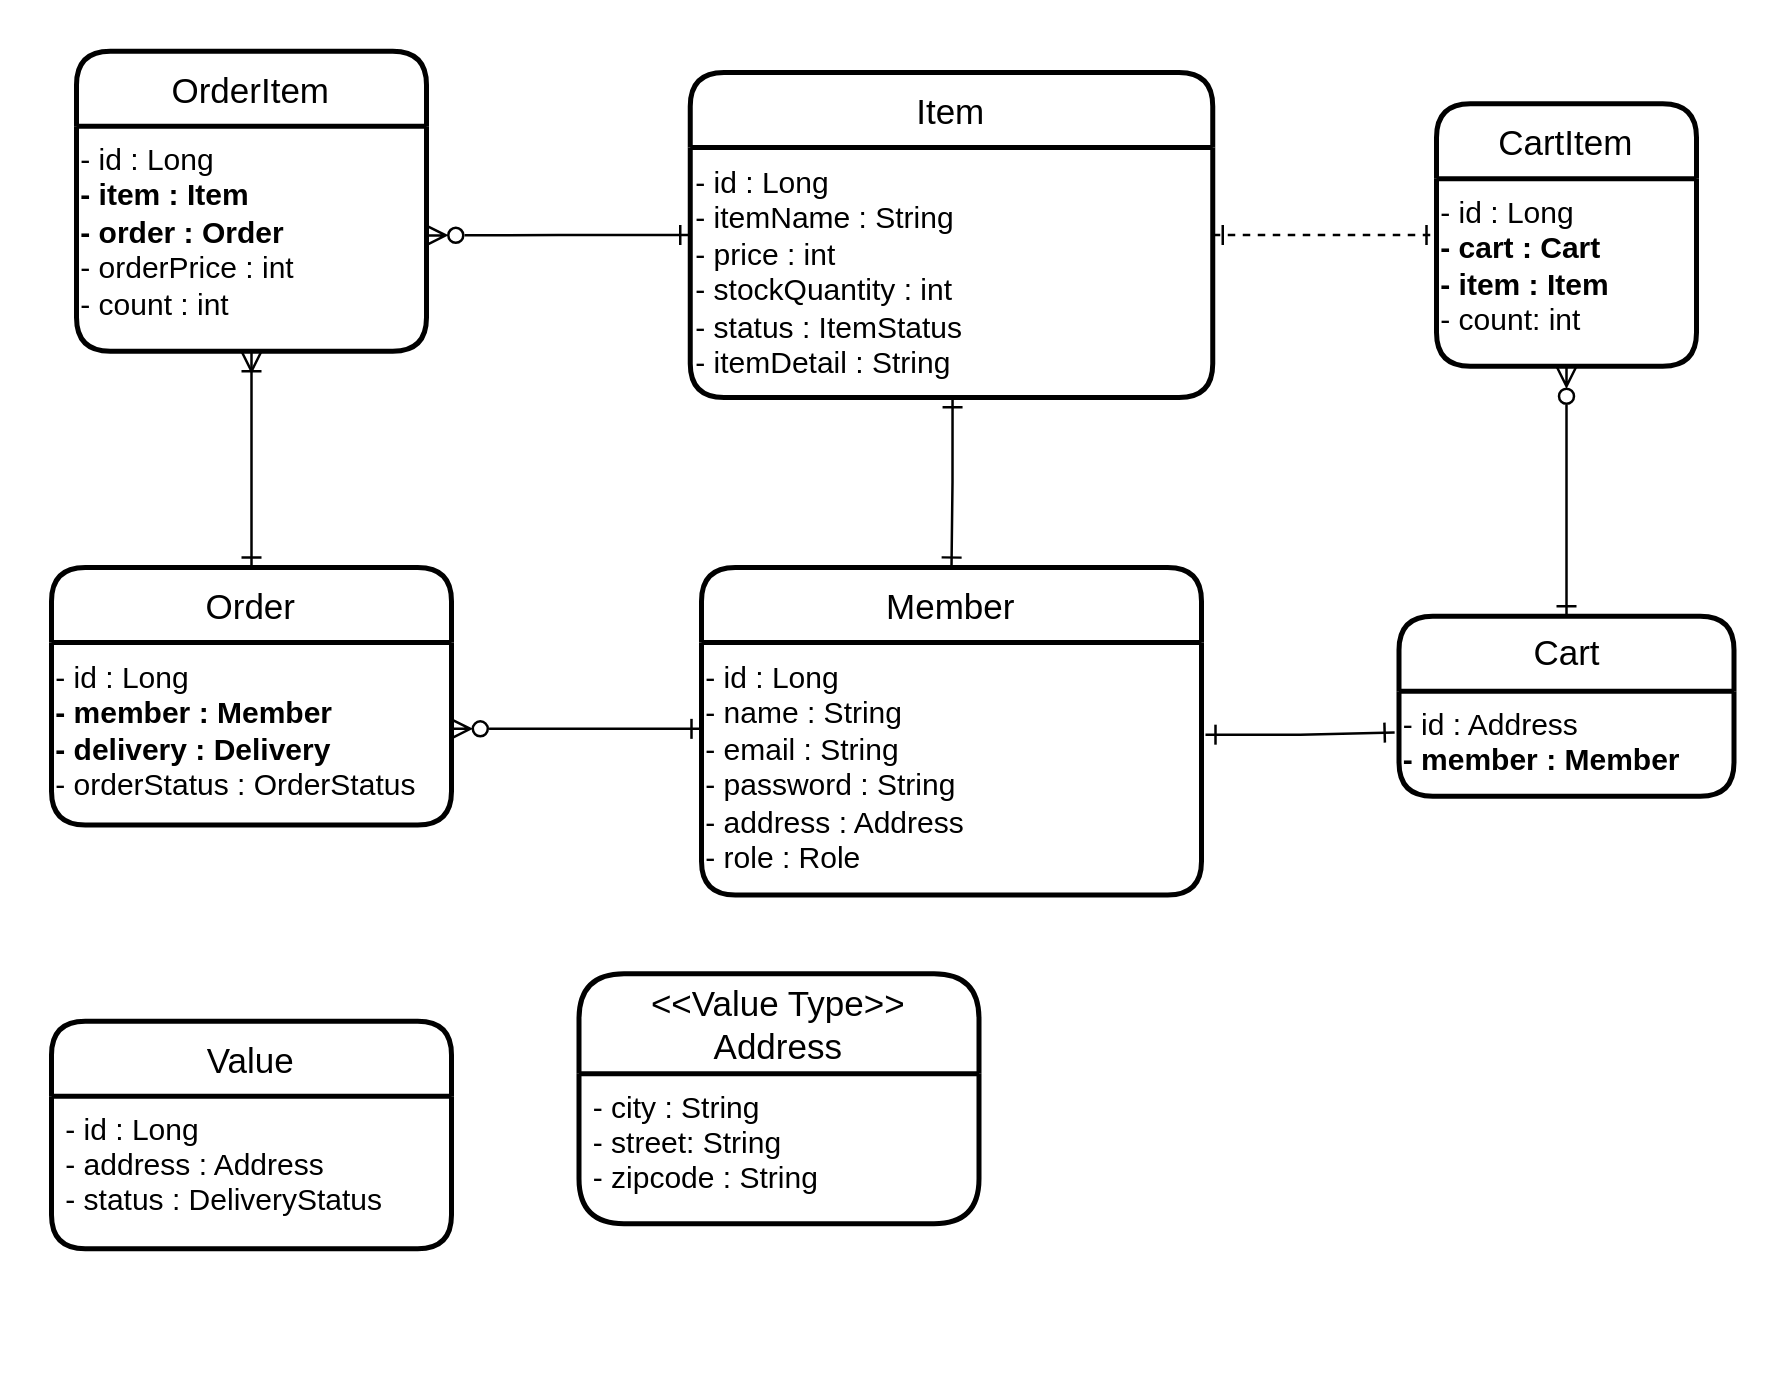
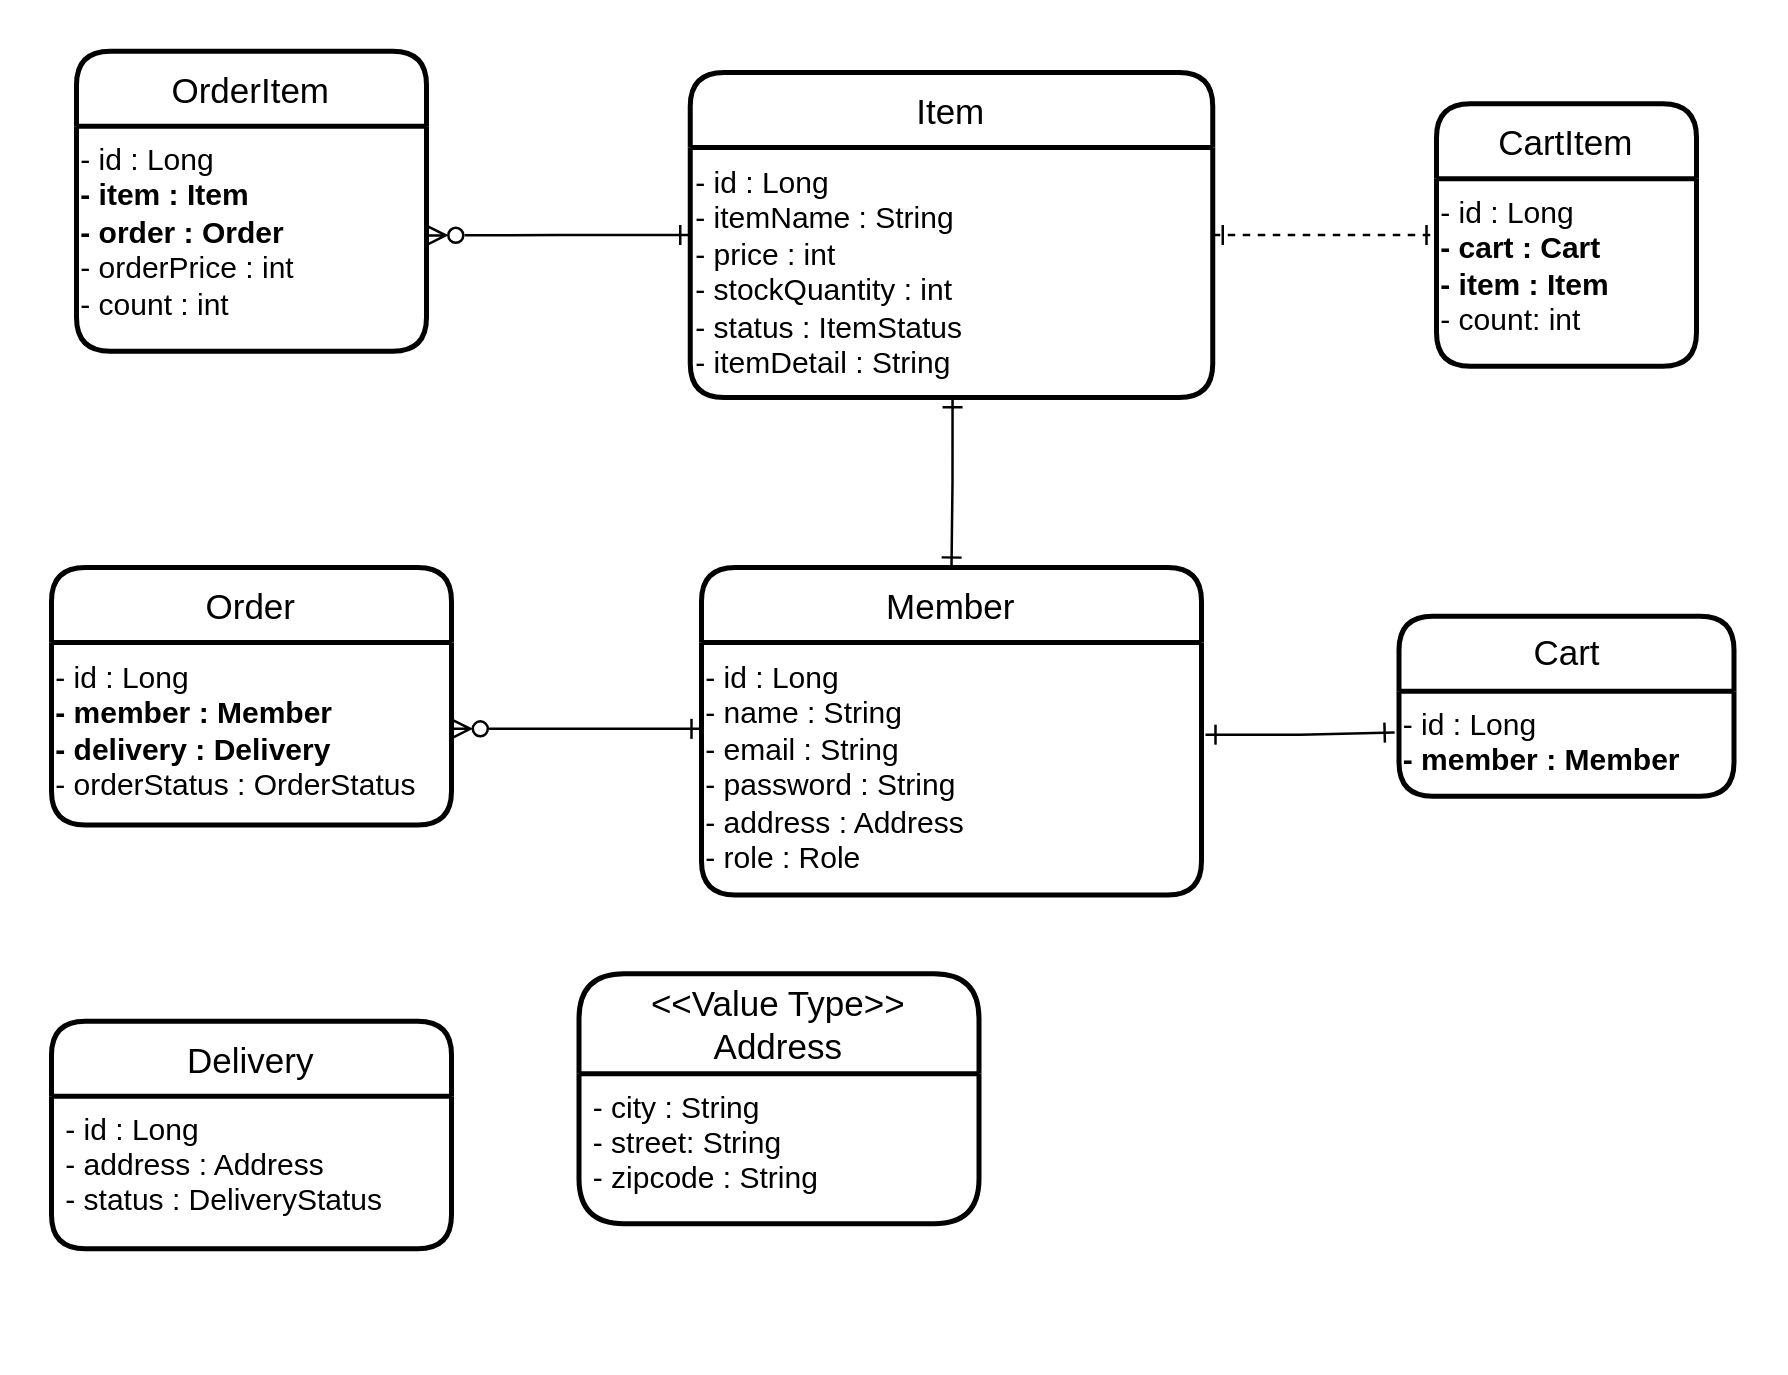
(251, 461) -> none
(1566, 510) -> none
(1531, 745) -> (1531, 745)
(250, 1061) -> (250, 1061)
